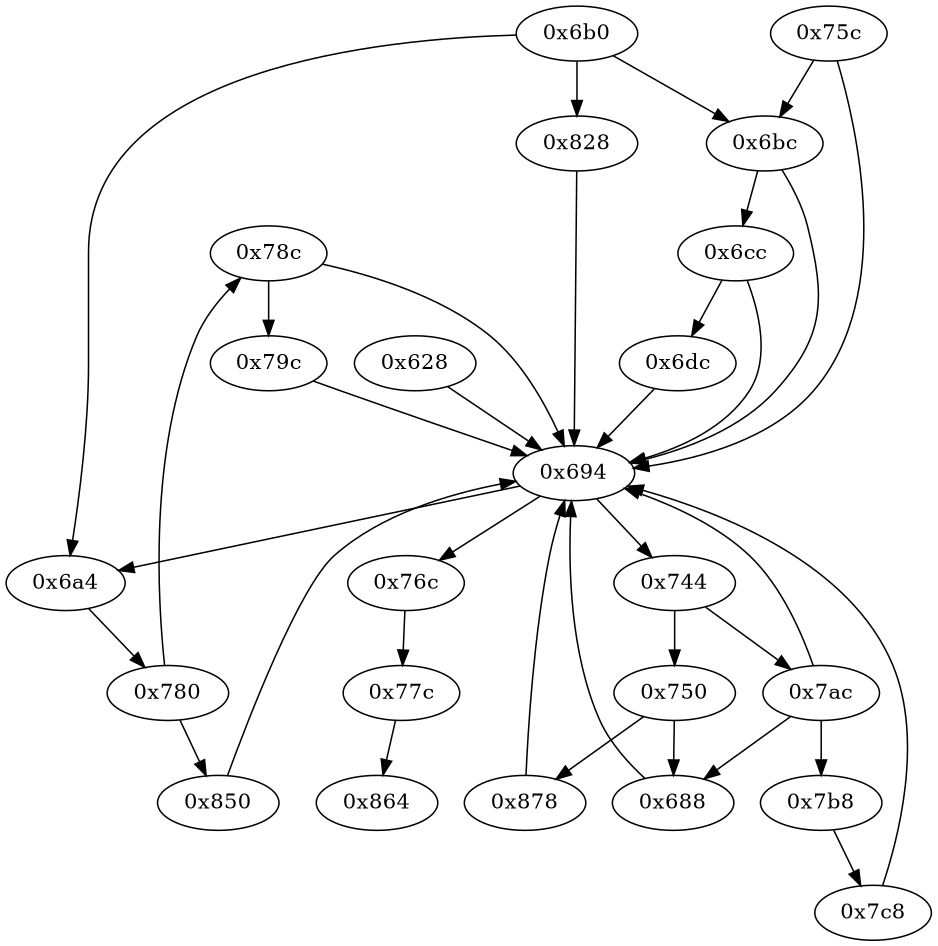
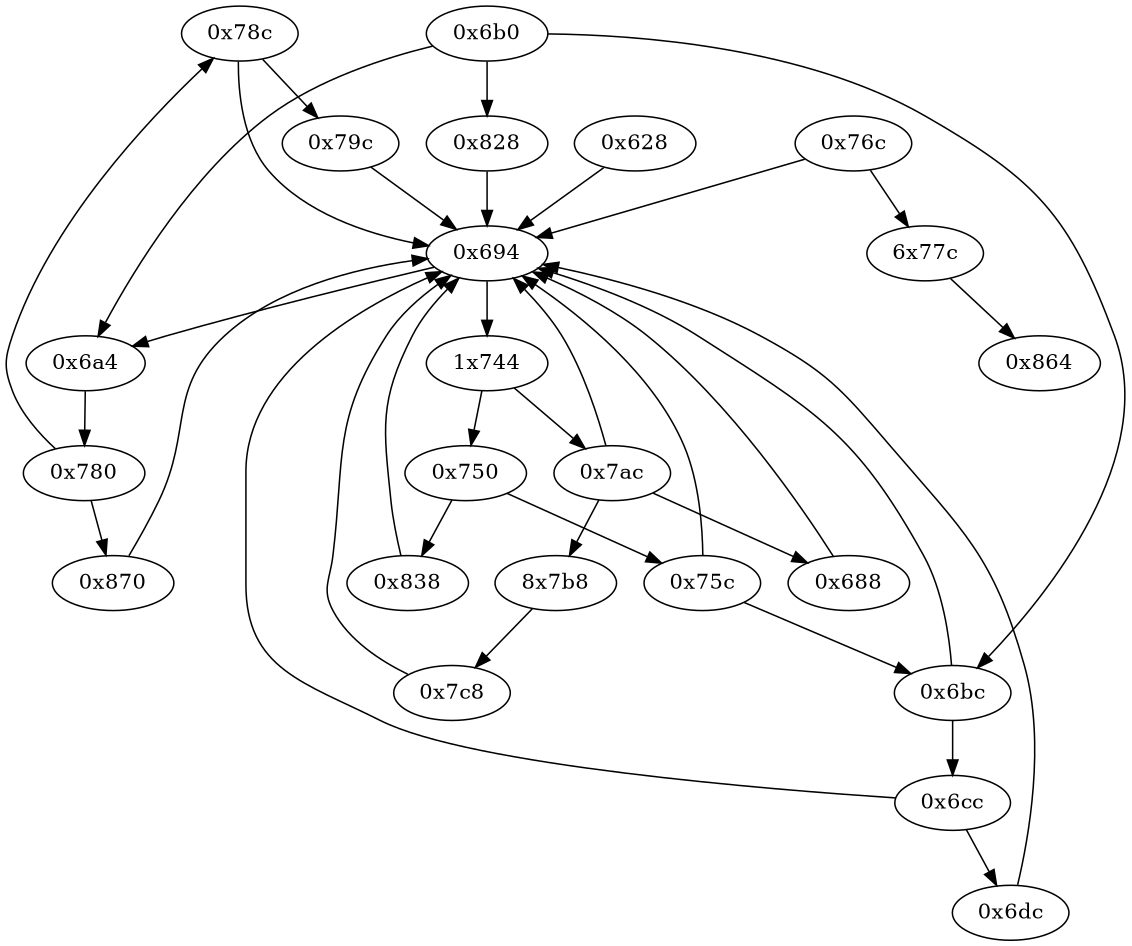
(496, 524) -> (678, 196)
(675, 583) -> (487, 363)
(401, 693) -> (925, 253)
(674, 740) -> (574, 523)
(218, 803) -> (113, 583)
(525, 803) -> (408, 583)
(821, 803) -> (556, 583)
